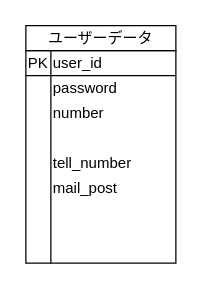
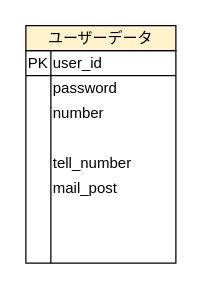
(101, 38) -> (101, 38)
